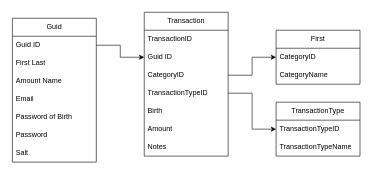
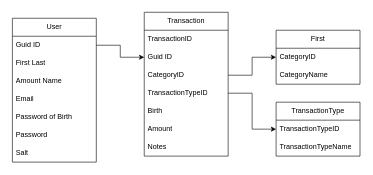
(54, 27) -> (54, 27)
